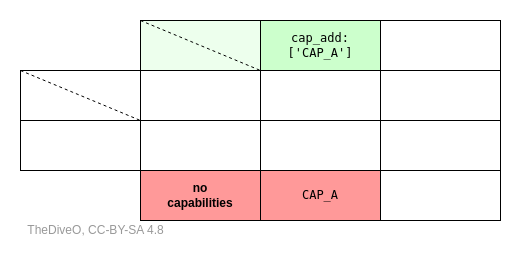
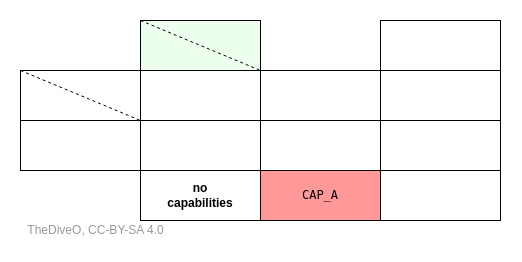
(321, 46) -> none
(201, 196) -> (201, 196)
(96, 231) -> (96, 231)
